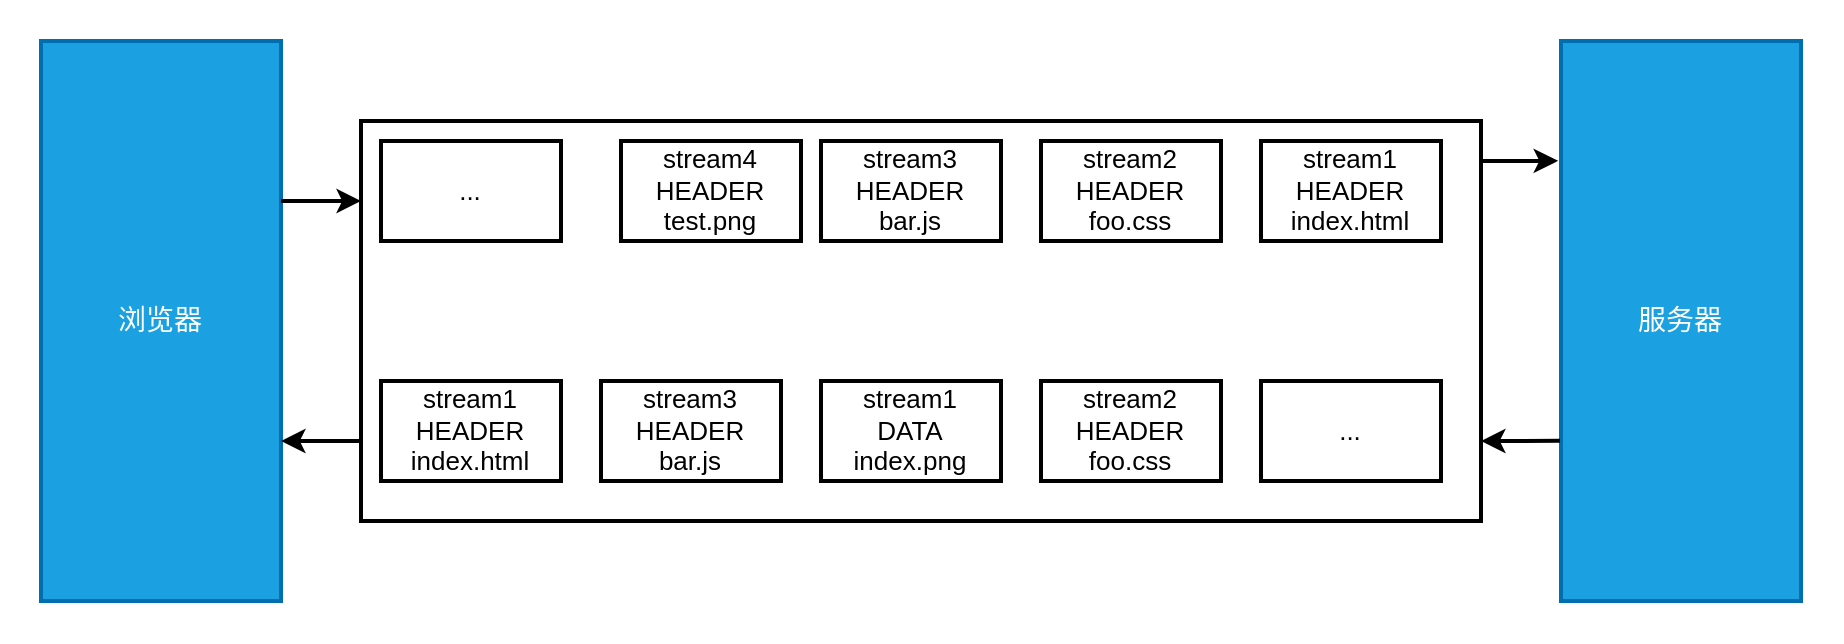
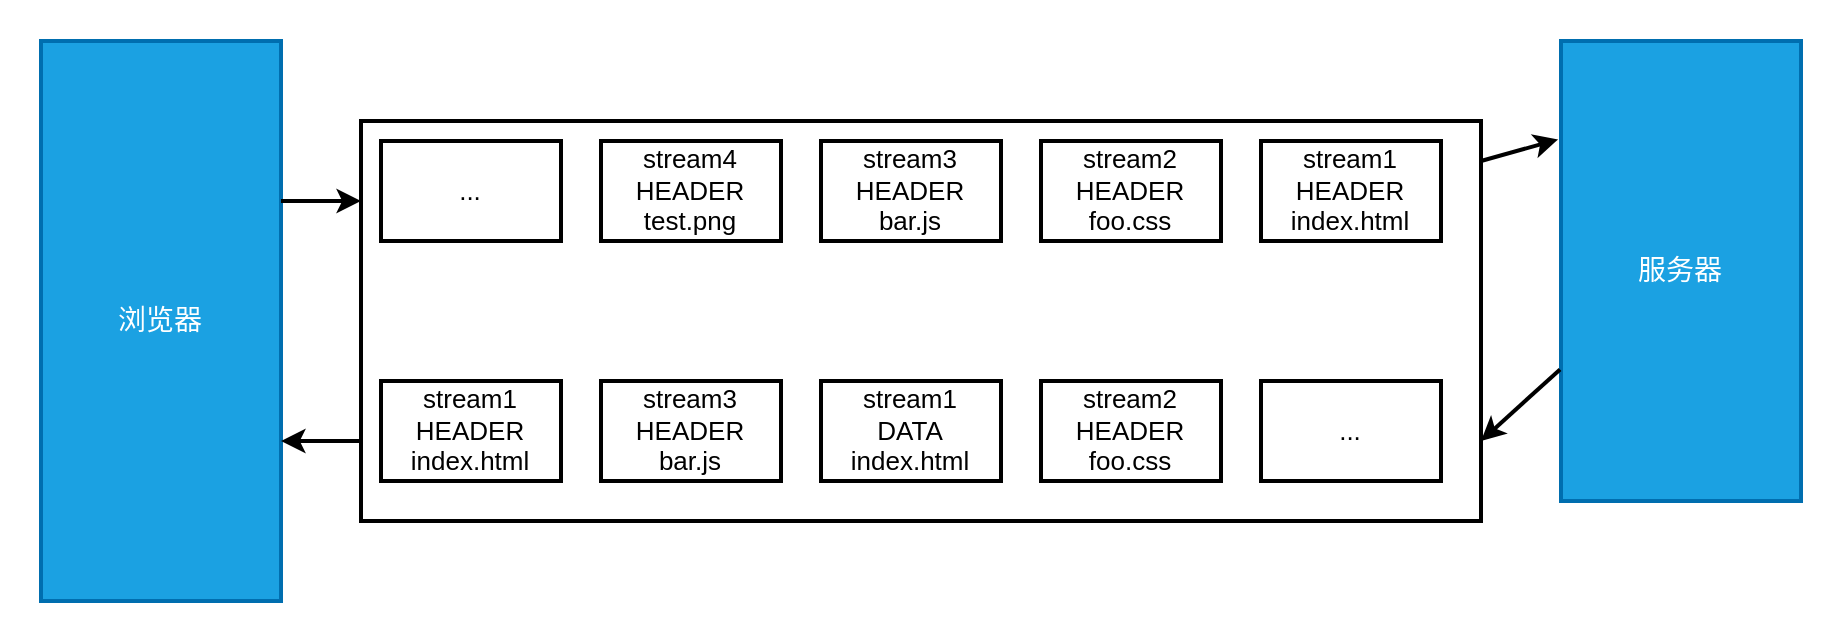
(711, 191) -> (691, 191)
(1681, 321) -> (1681, 271)
(911, 431) -> (911, 431)
